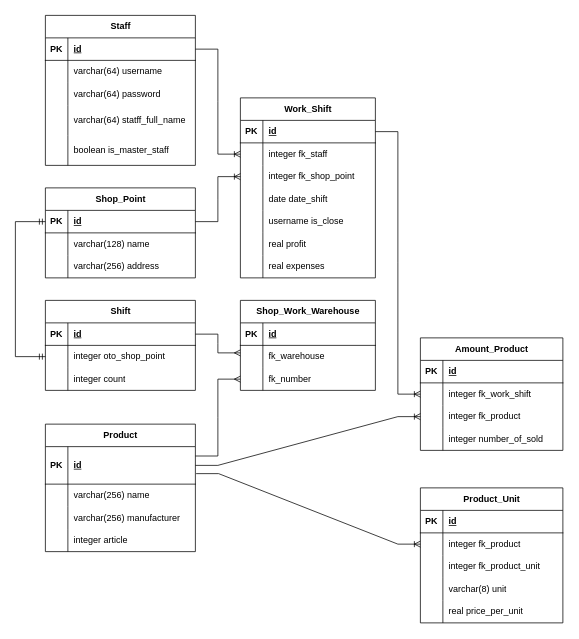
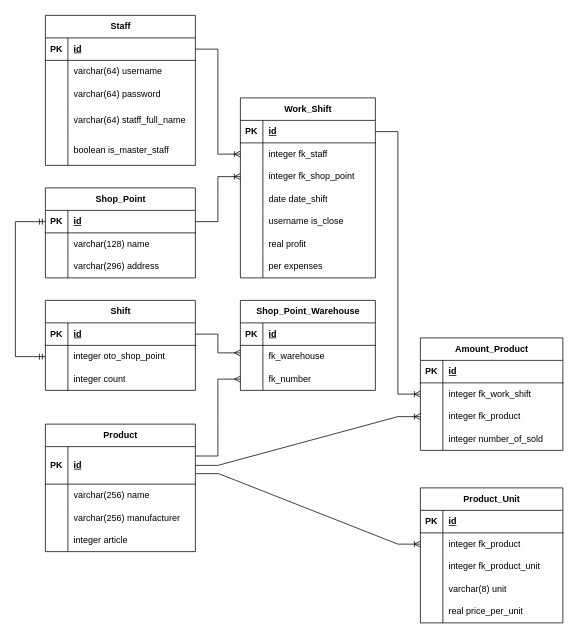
(123, 267) -> (123, 267)
(299, 267) -> (298, 267)
(308, 312) -> (308, 312)
